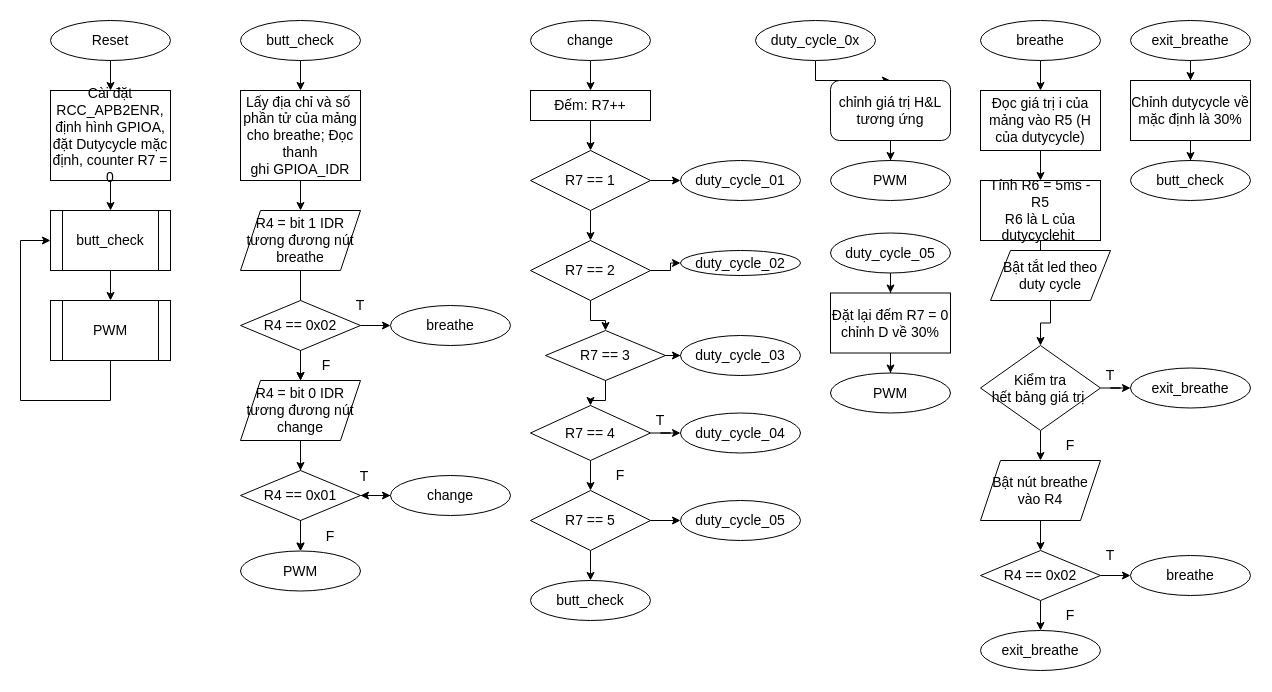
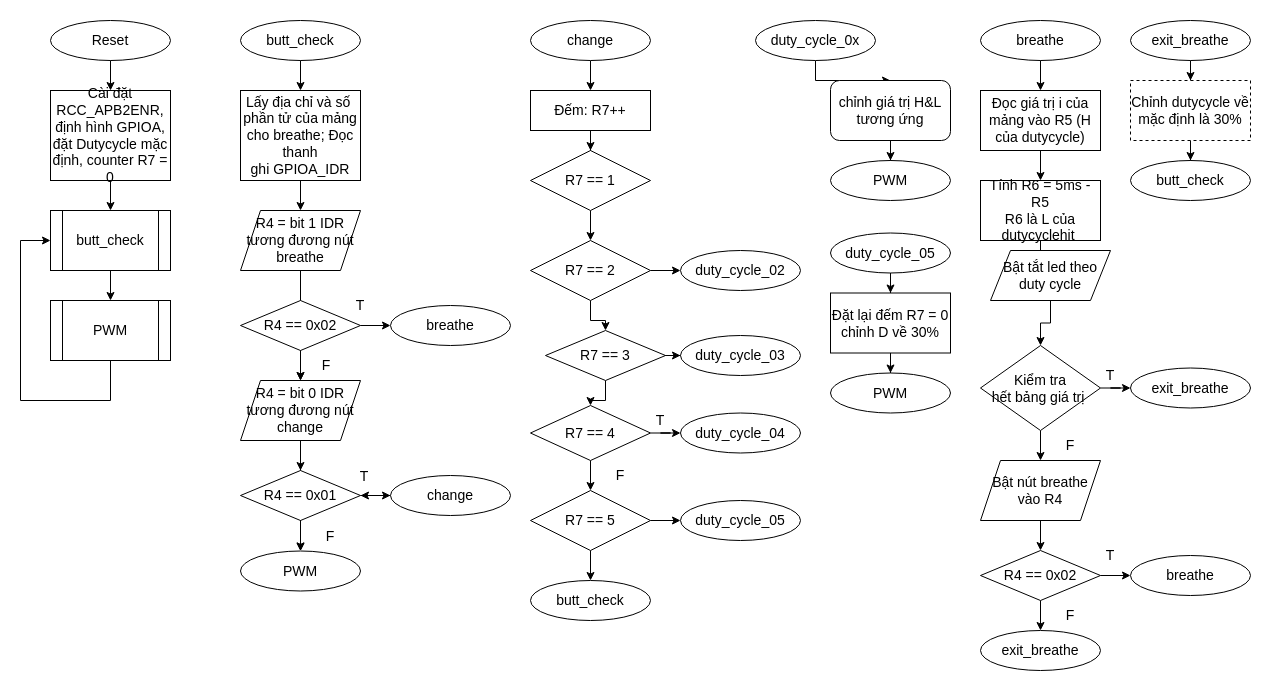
(591, 106) -> (591, 111)
(1191, 111) -> (1191, 111)
(670, 181) -> none
(741, 181) -> none
(741, 263) -> (741, 271)
